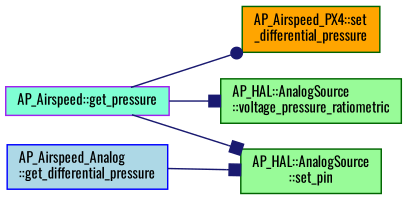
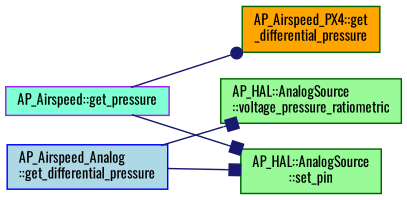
(311, 29) -> (311, 29)
(188, 101) -> (180, 140)
